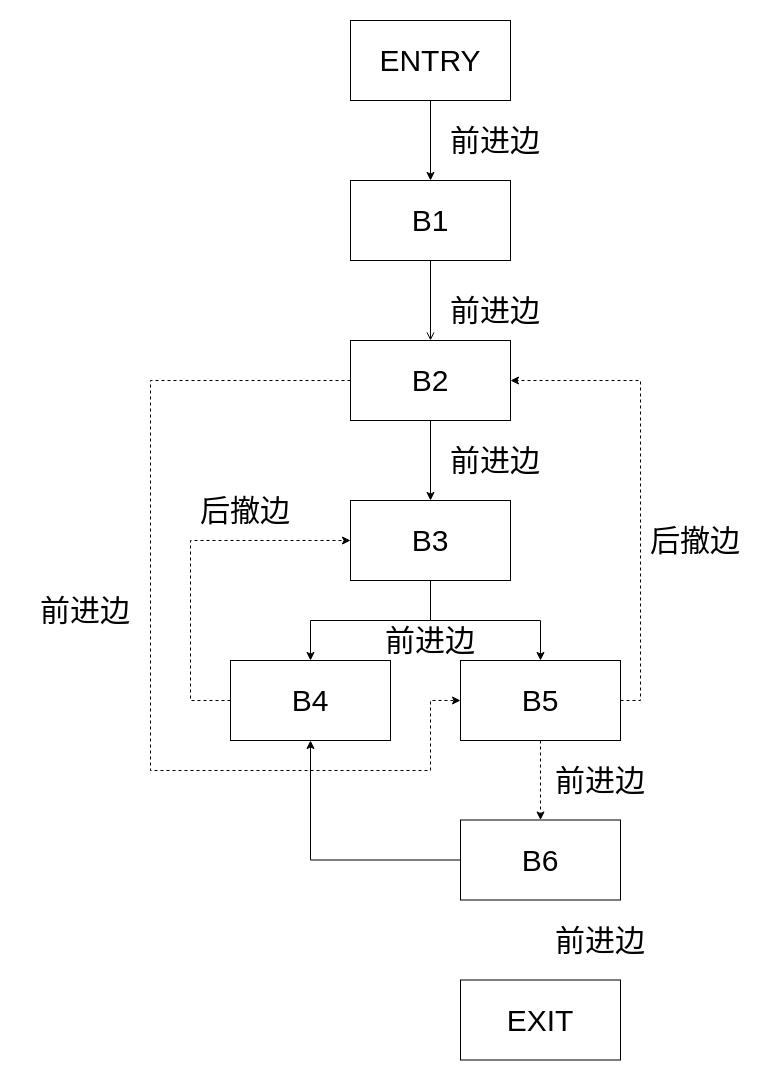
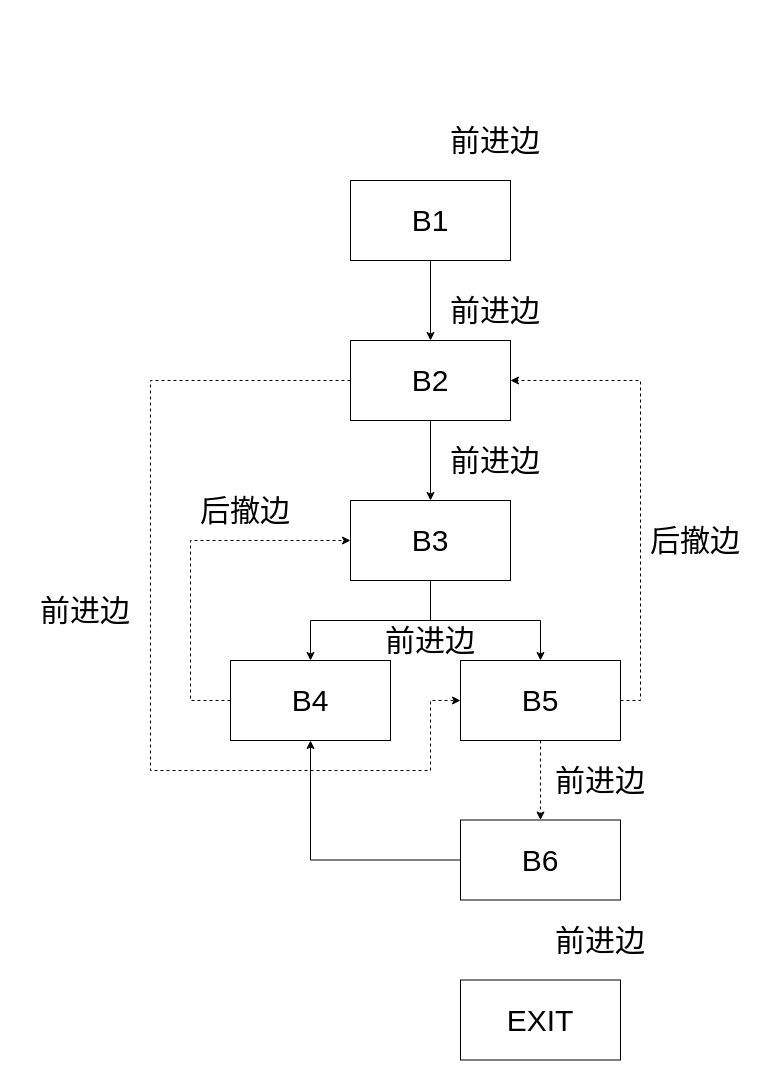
(431, 61) -> none
(431, 137) -> none
(431, 334) -> (431, 332)
